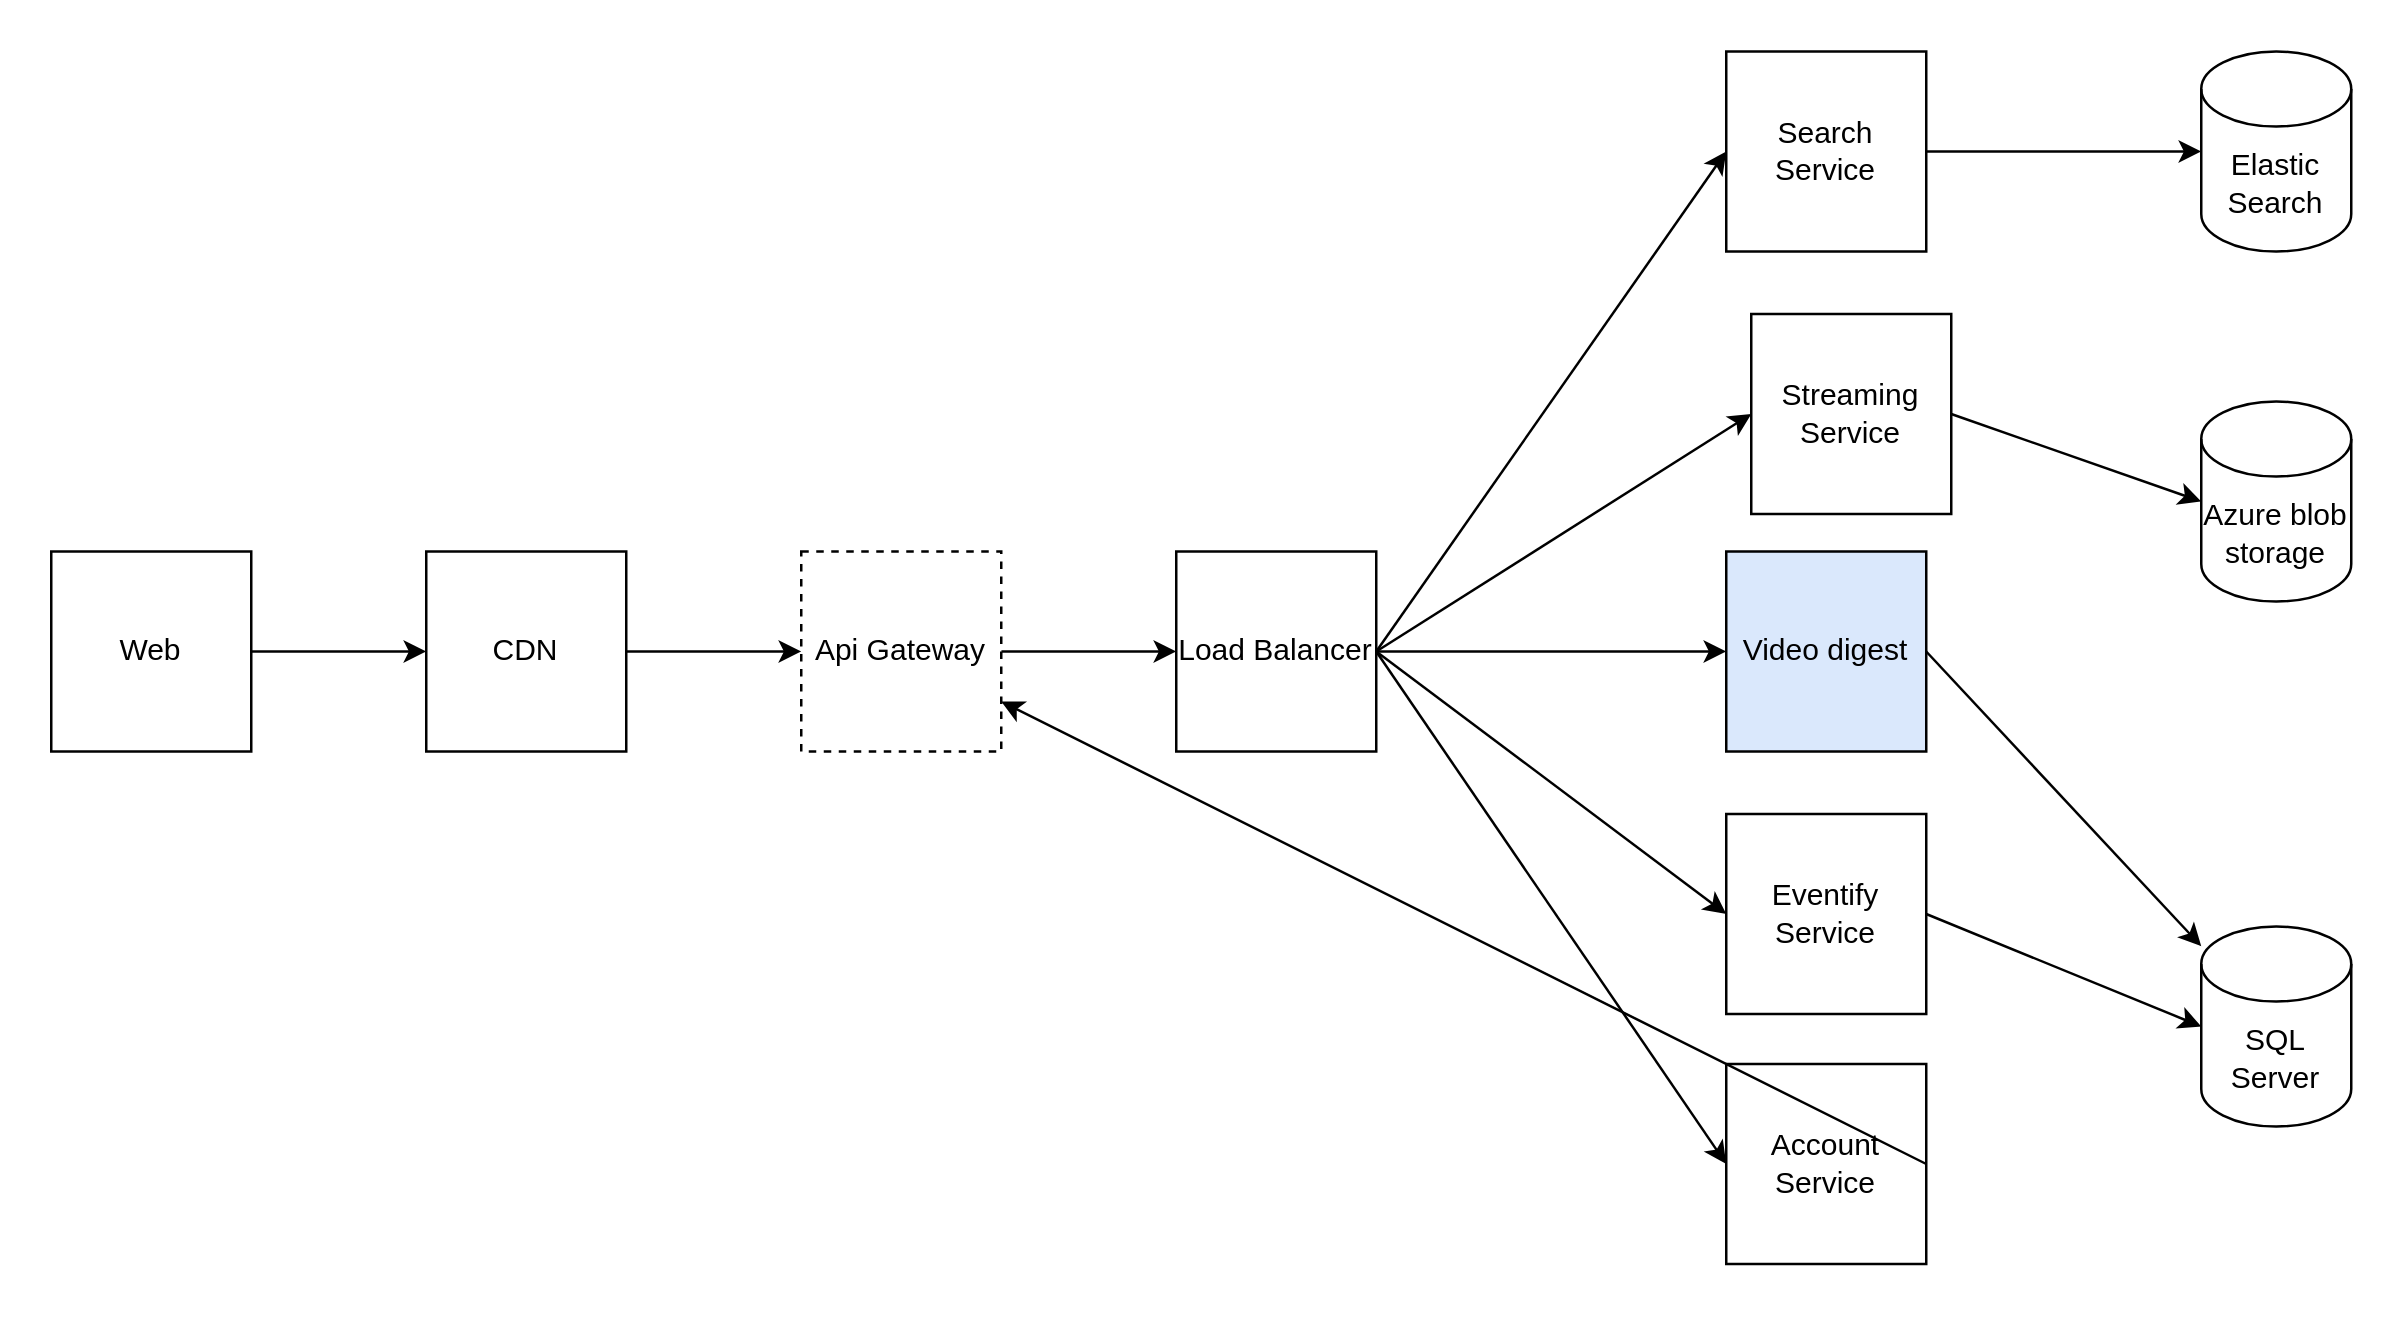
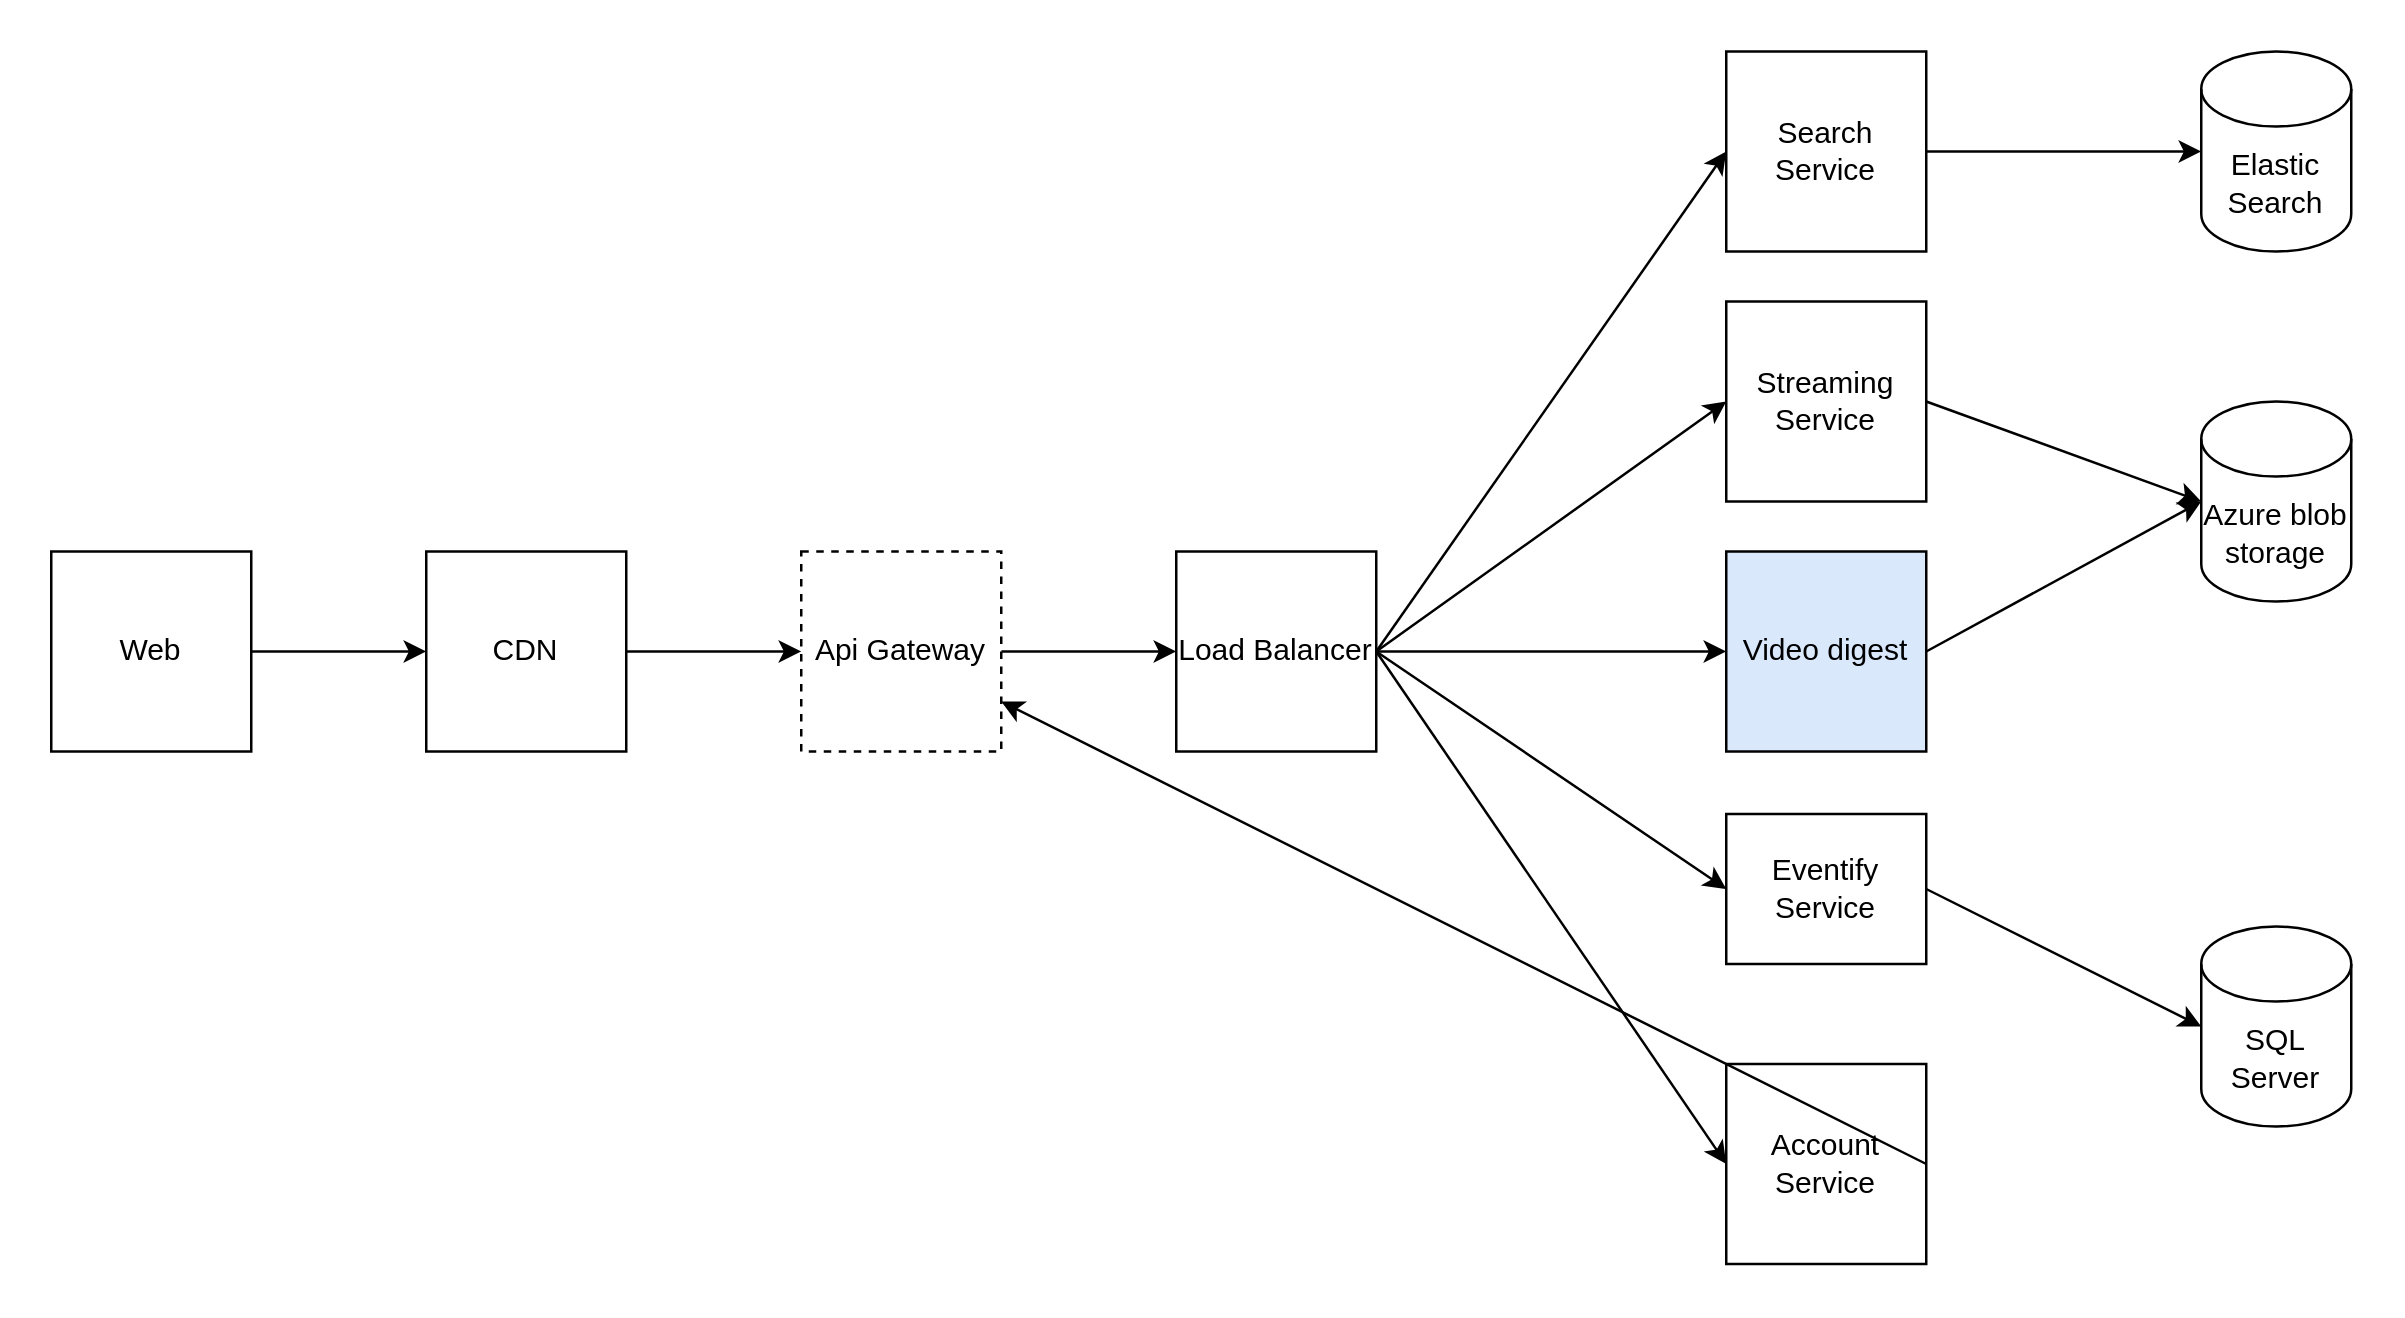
(1851, 414) -> (1826, 401)
(2058, 792) -> (2056, 580)
(1826, 914) -> (1826, 889)
